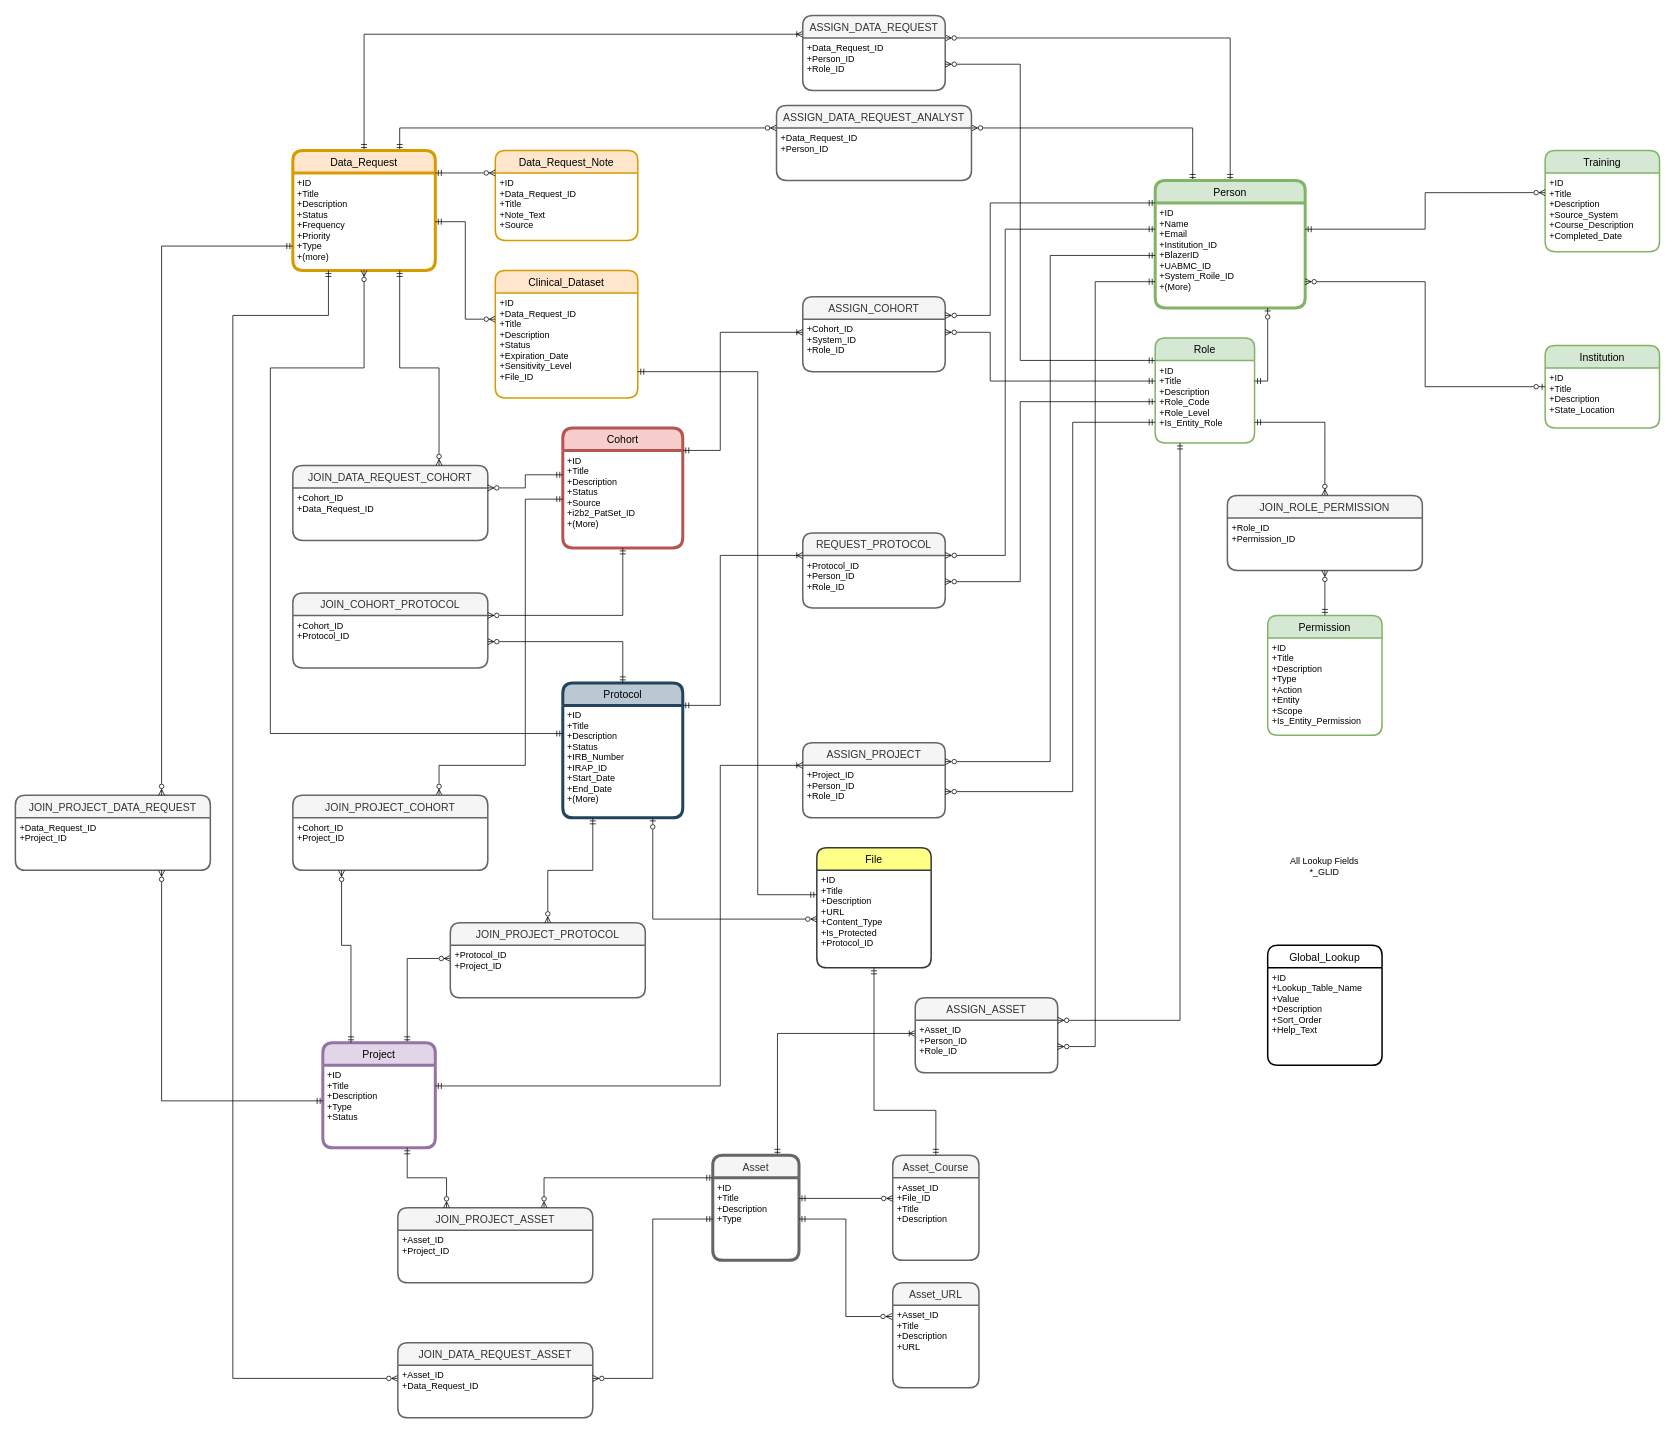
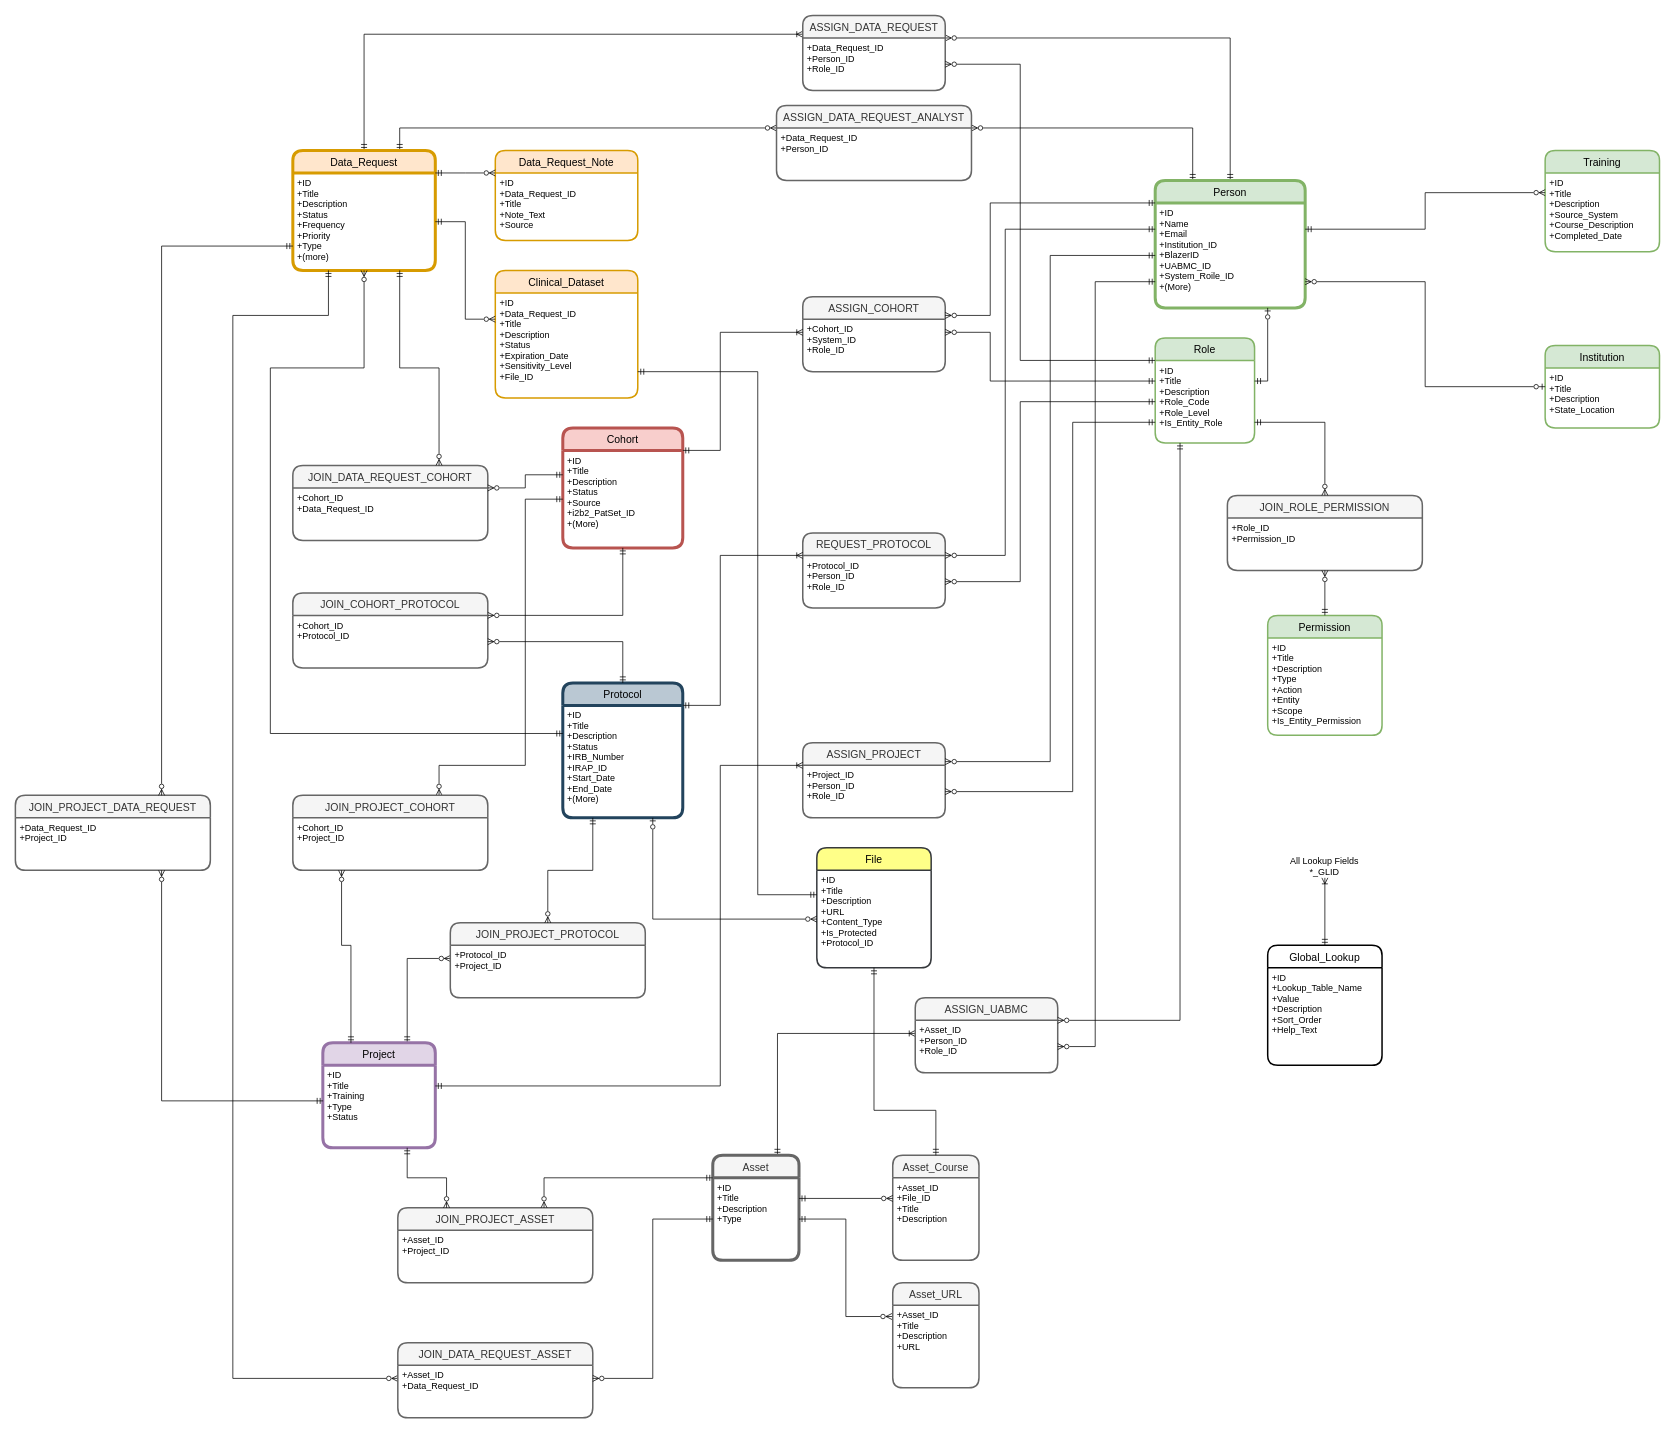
none -> (1325, 912)
(986, 1010) -> (986, 1010)
(335, 1076) -> (335, 1076)
